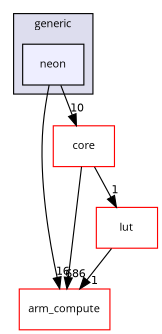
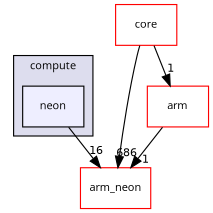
(53, 24) -> (53, 66)
(67, 101) -> none
(127, 228) -> (178, 107)
(65, 309) -> (116, 188)
